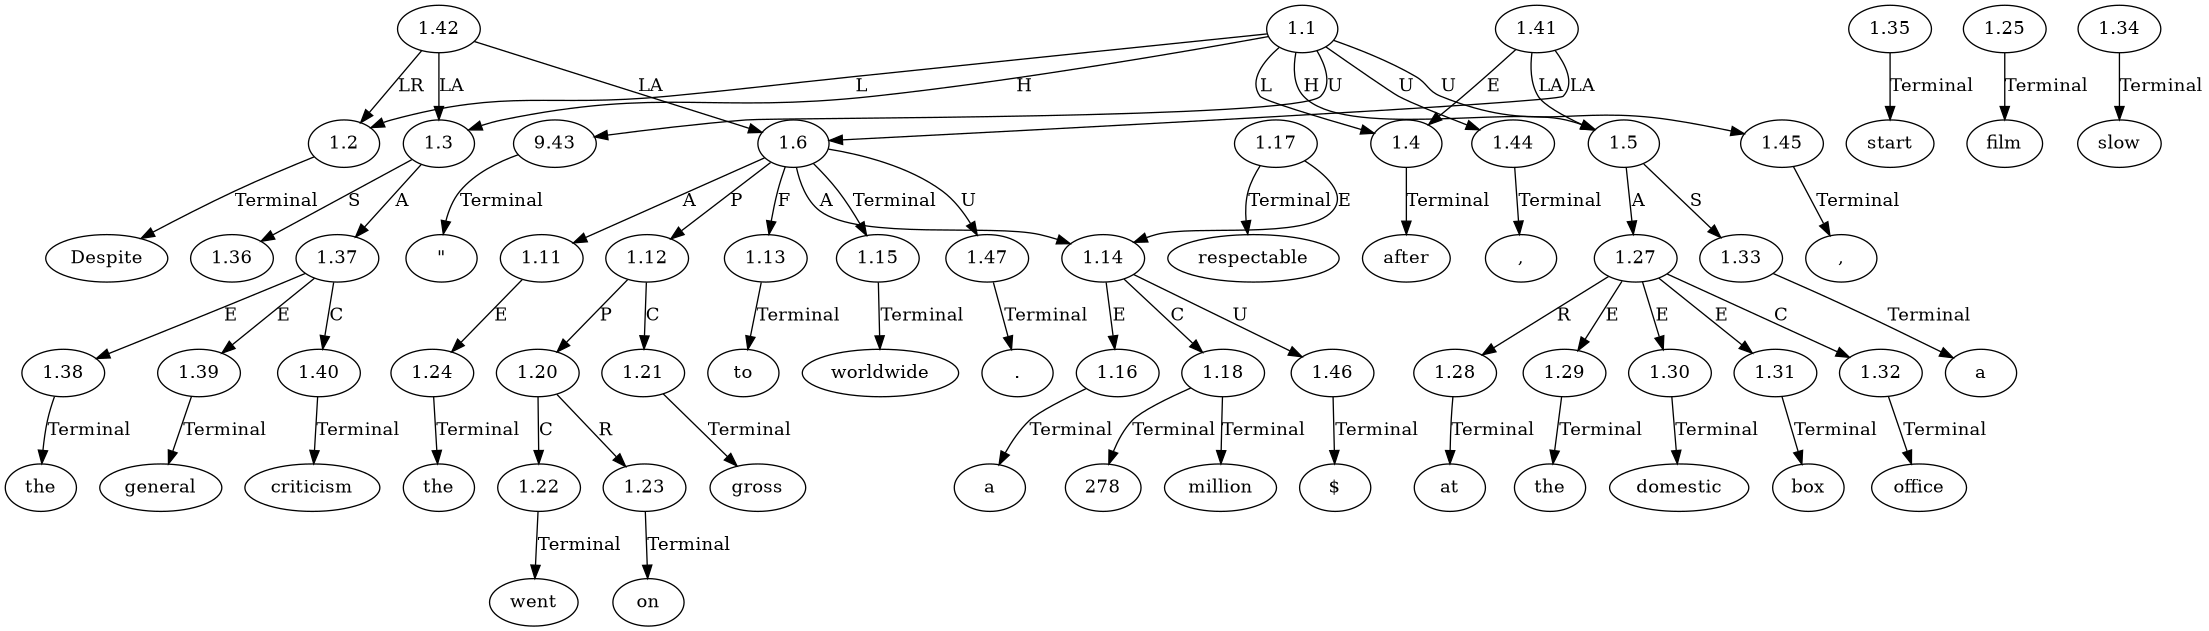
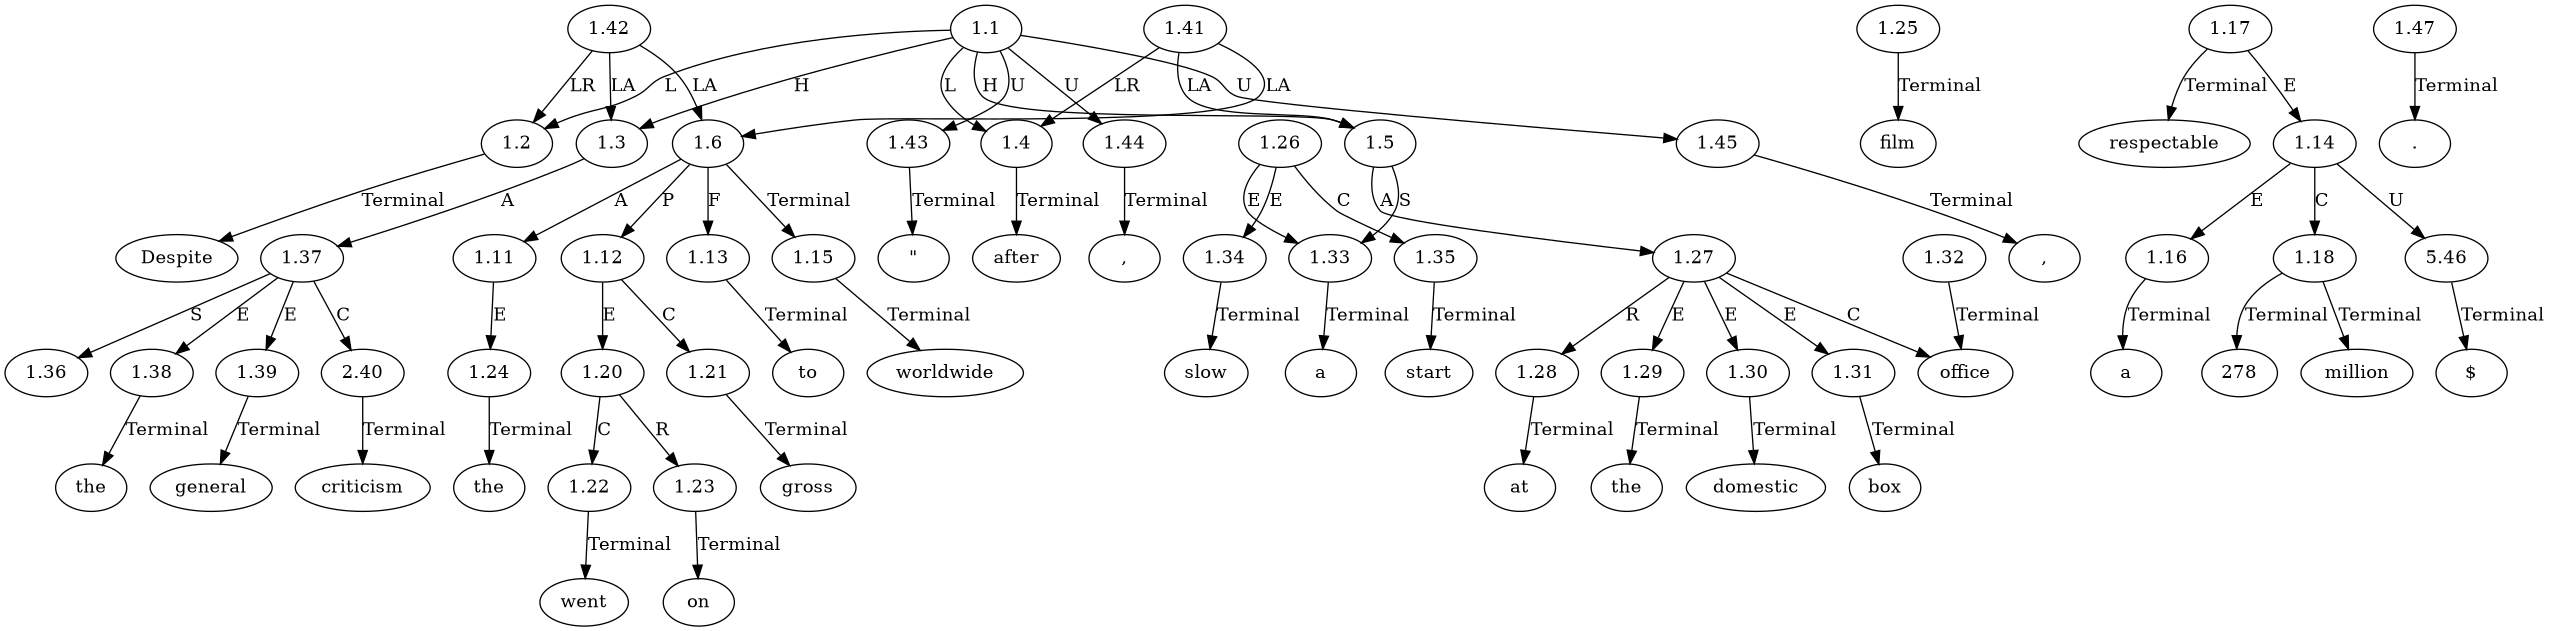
(1494, 86) -> (1127, 86)
(555, 144) -> (908, 144)
none -> (1280, 144)
(908, 172) -> none
(342, 197) -> (180, 313)
(913, 229) -> none
(1752, 313) -> (1822, 313)
(606, 316) -> (610, 316)
(319, 373) -> (363, 373)
(1333, 373) -> (2447, 258)
